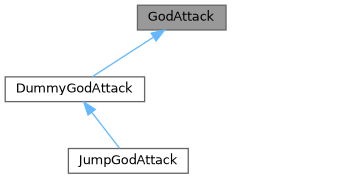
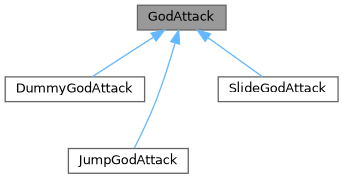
none -> (278, 89)
(106, 130) -> (157, 97)
